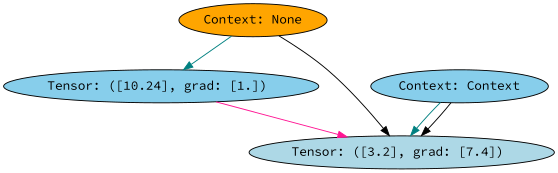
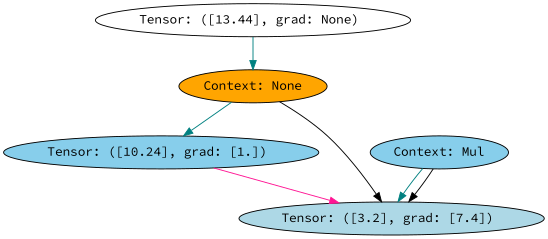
none -> (253, 20)
(460, 86) -> (439, 152)
